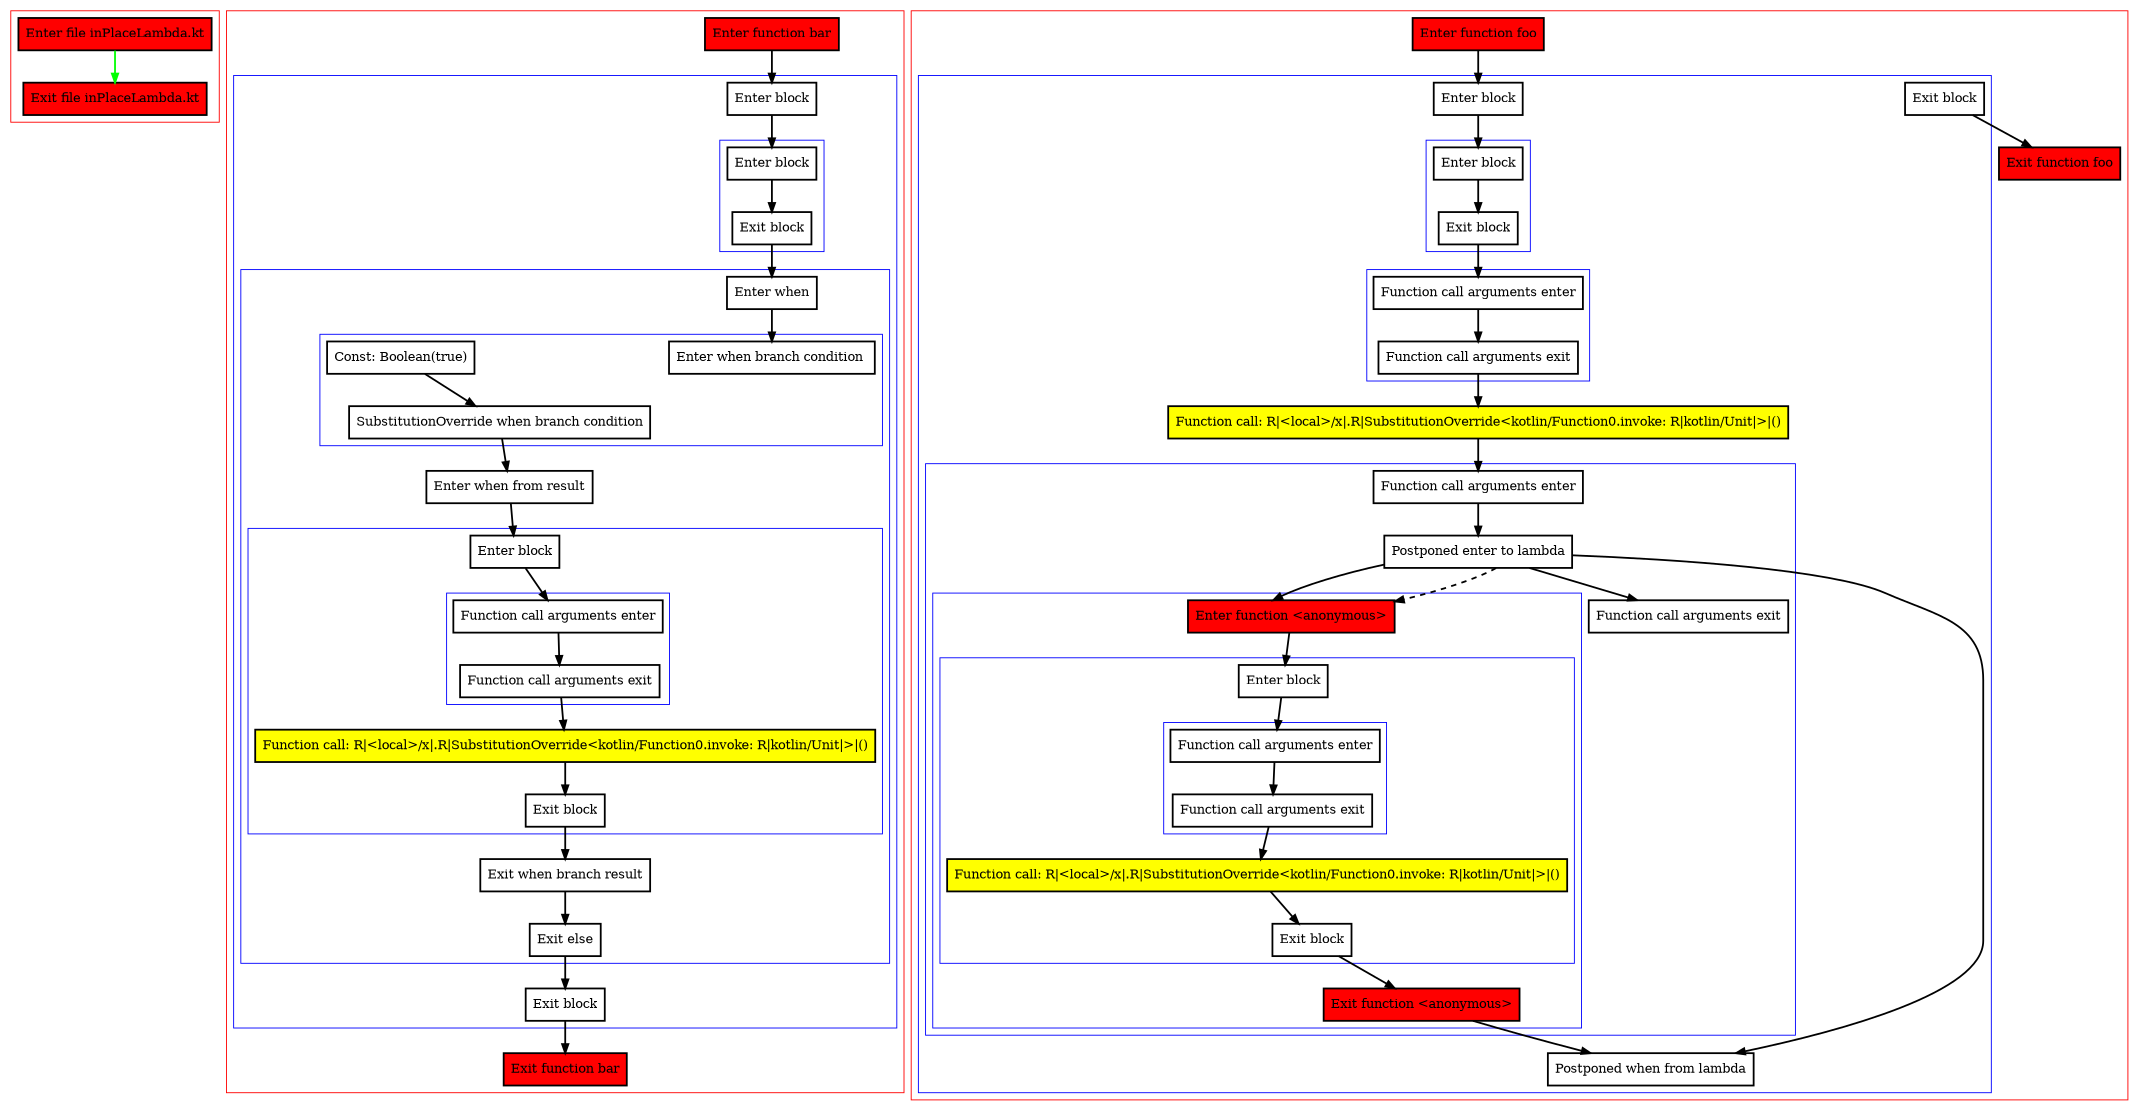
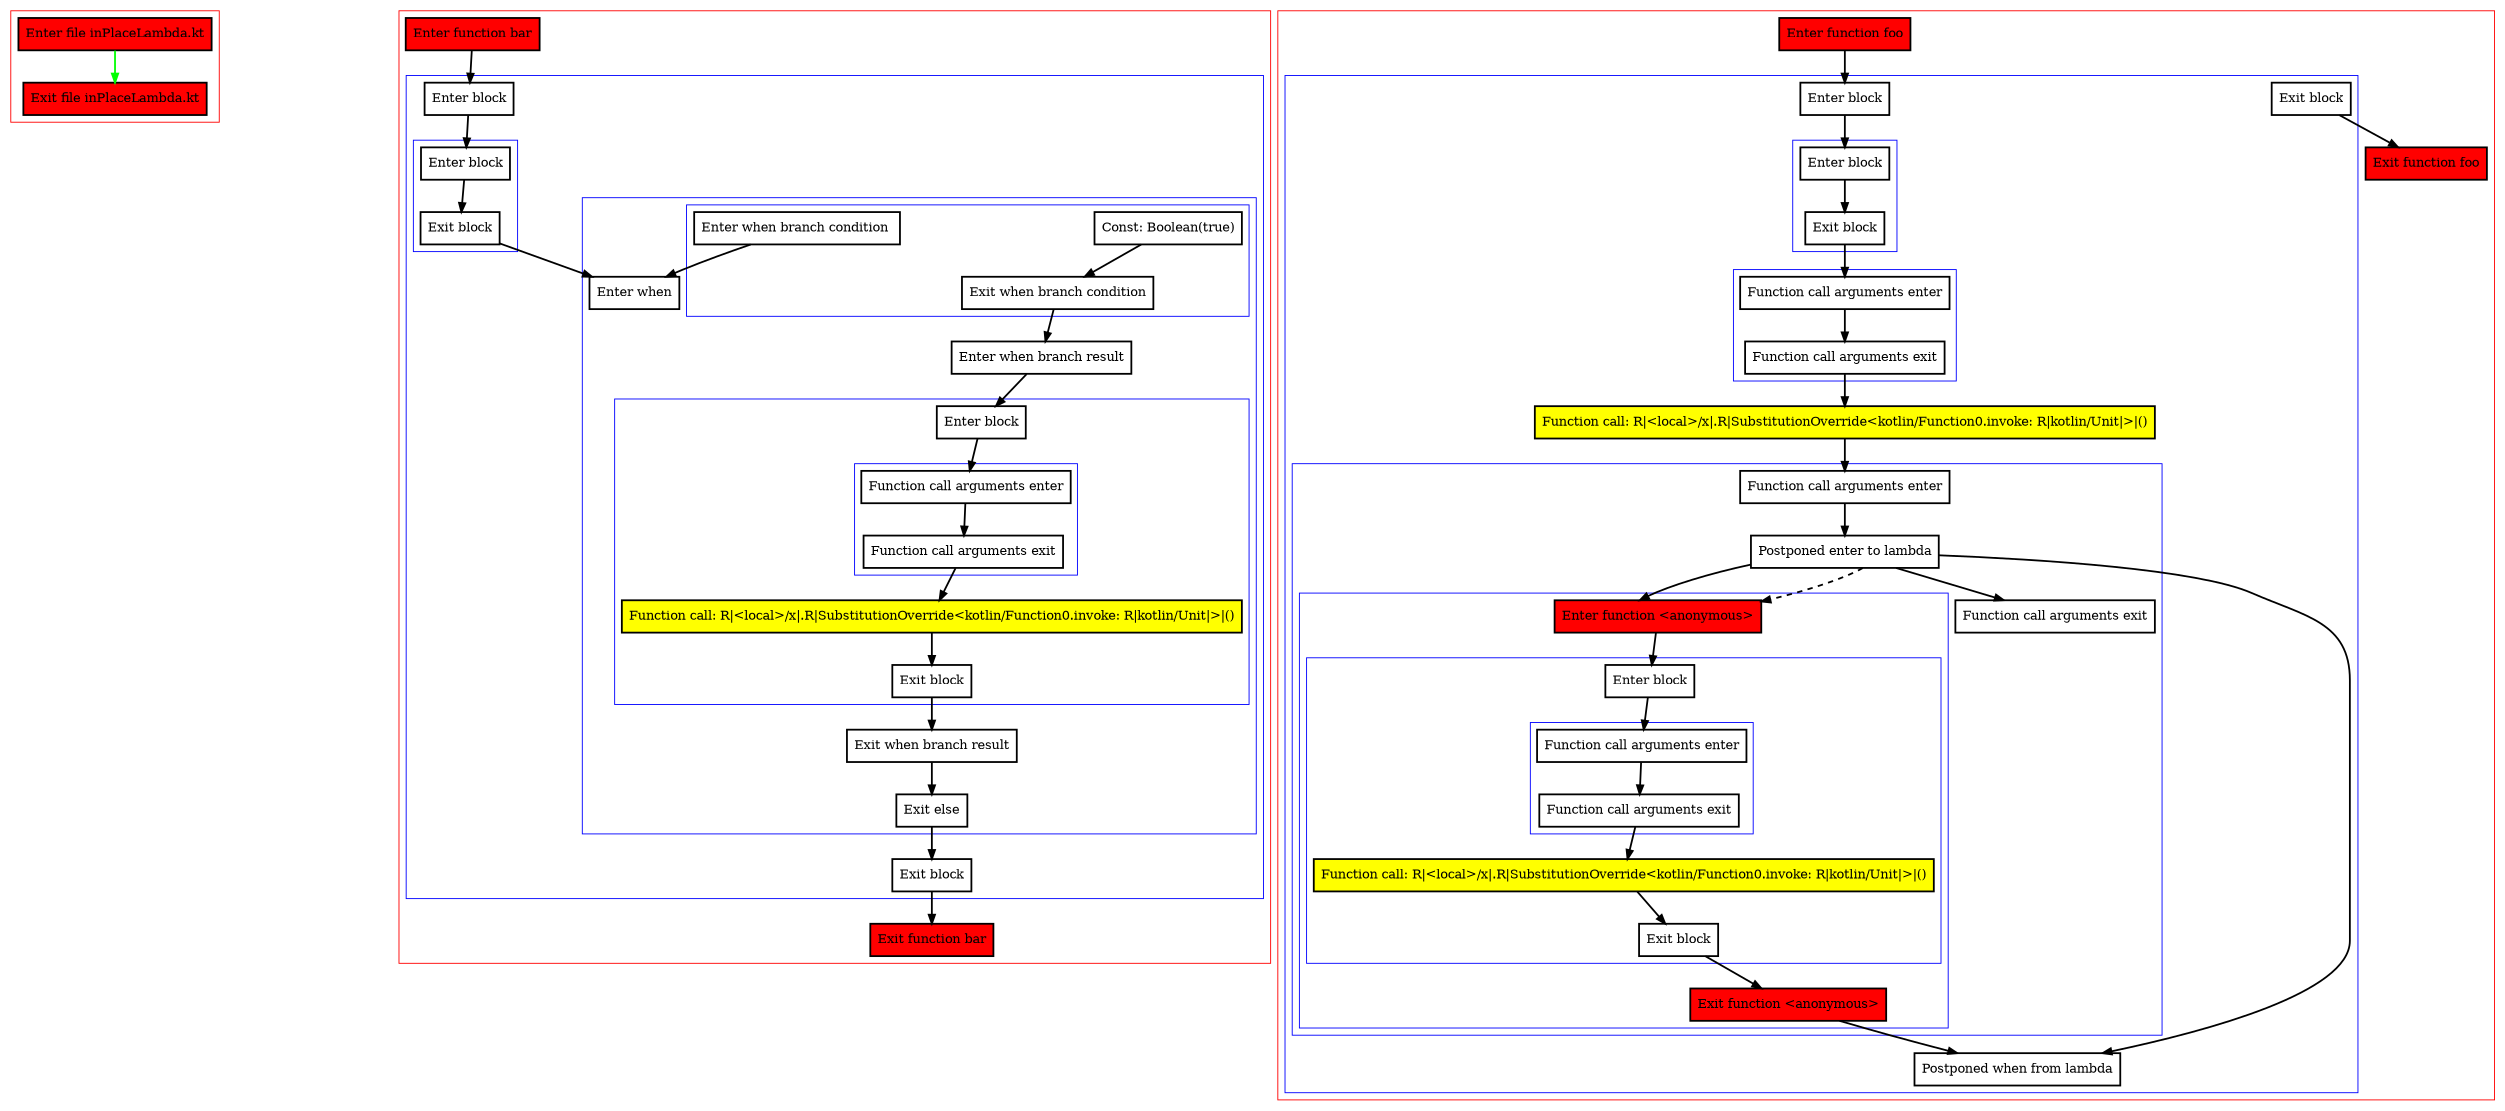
(772, 321) -> (712, 258)
(500, 422) -> (1058, 293)
(510, 487) -> (1041, 358)
